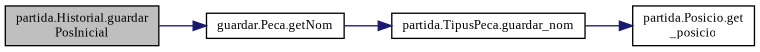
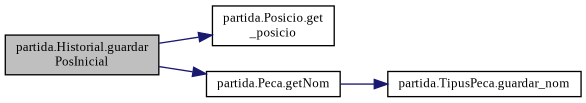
(275, 26) -> (273, 84)
(602, 26) -> (179, 40)
